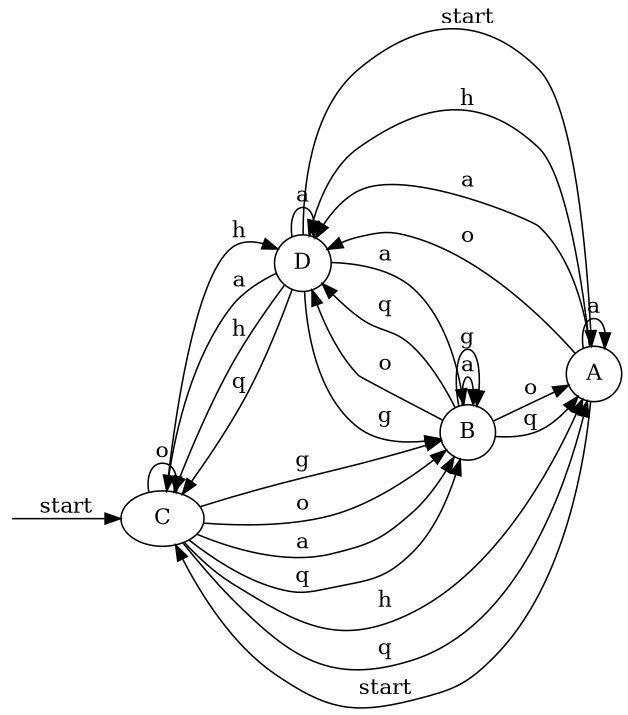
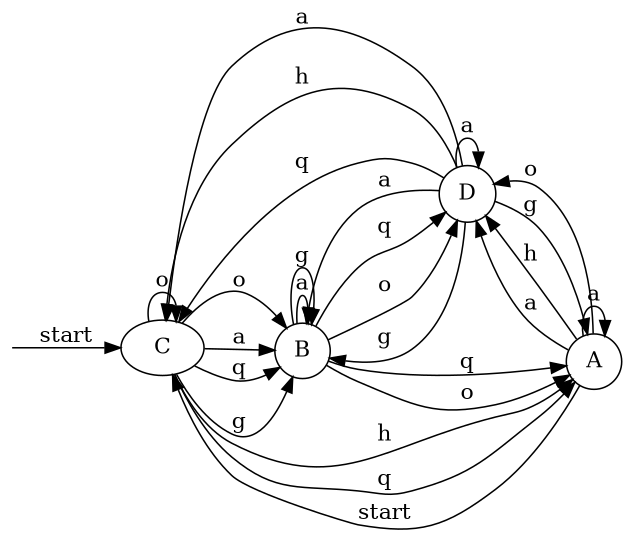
(468, 18) -> (531, 205)
(189, 349) -> none
